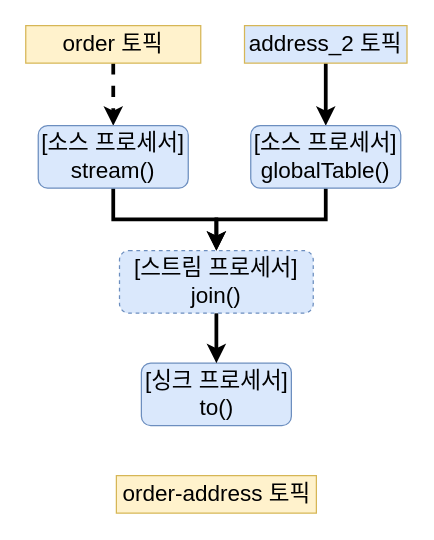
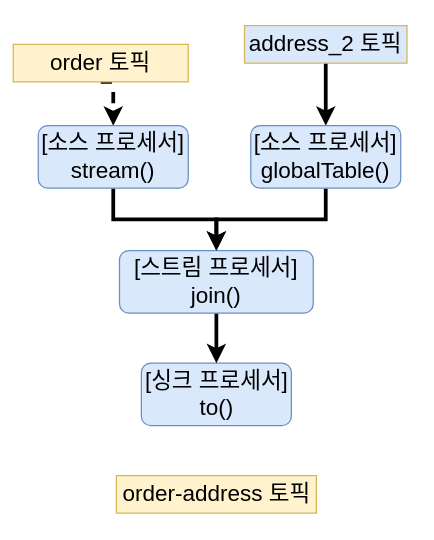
(113, 44) -> (101, 63)
(216, 282) -> (216, 282)
